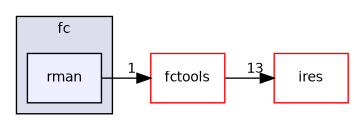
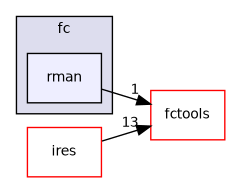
(243, 78) -> (120, 136)
